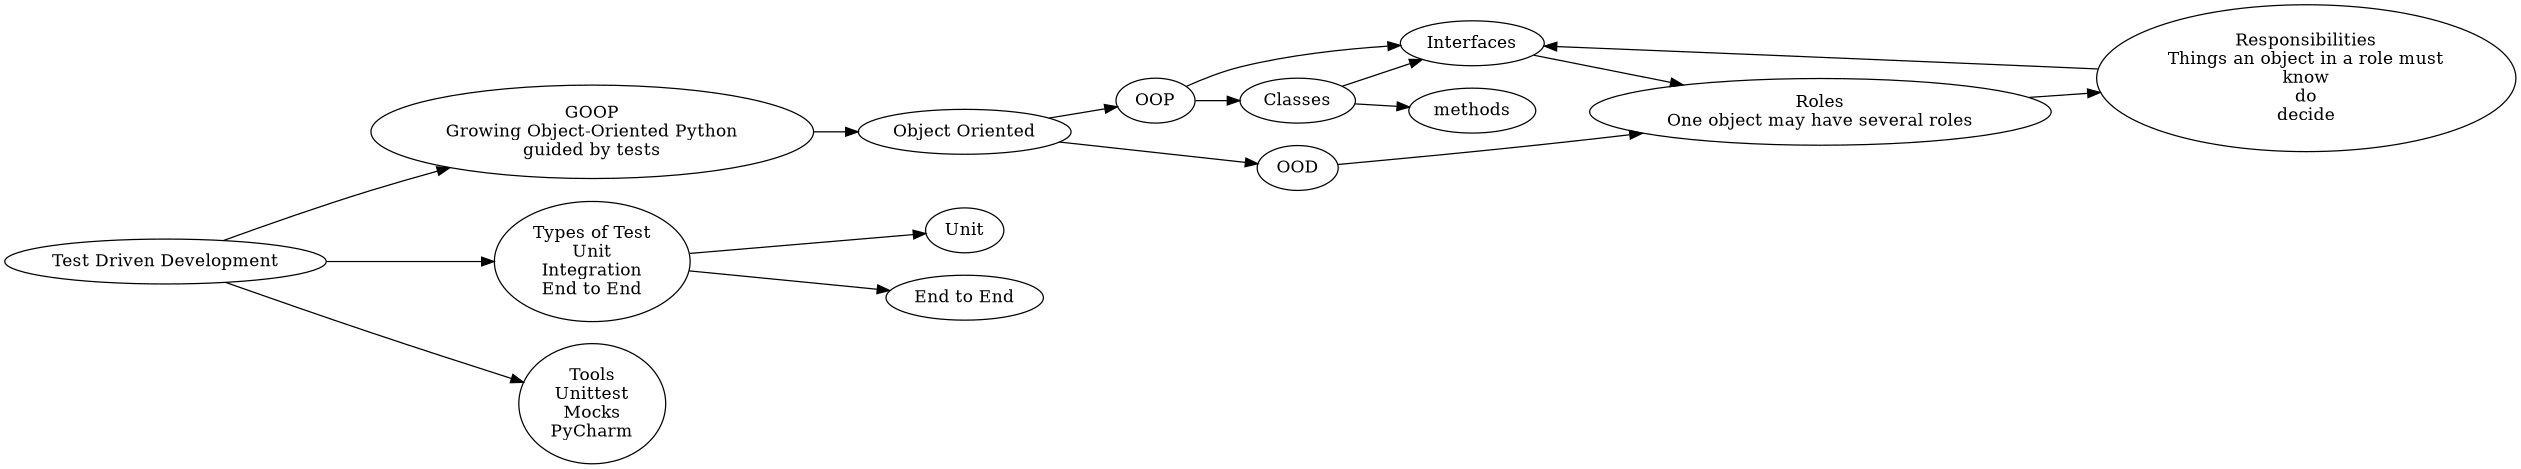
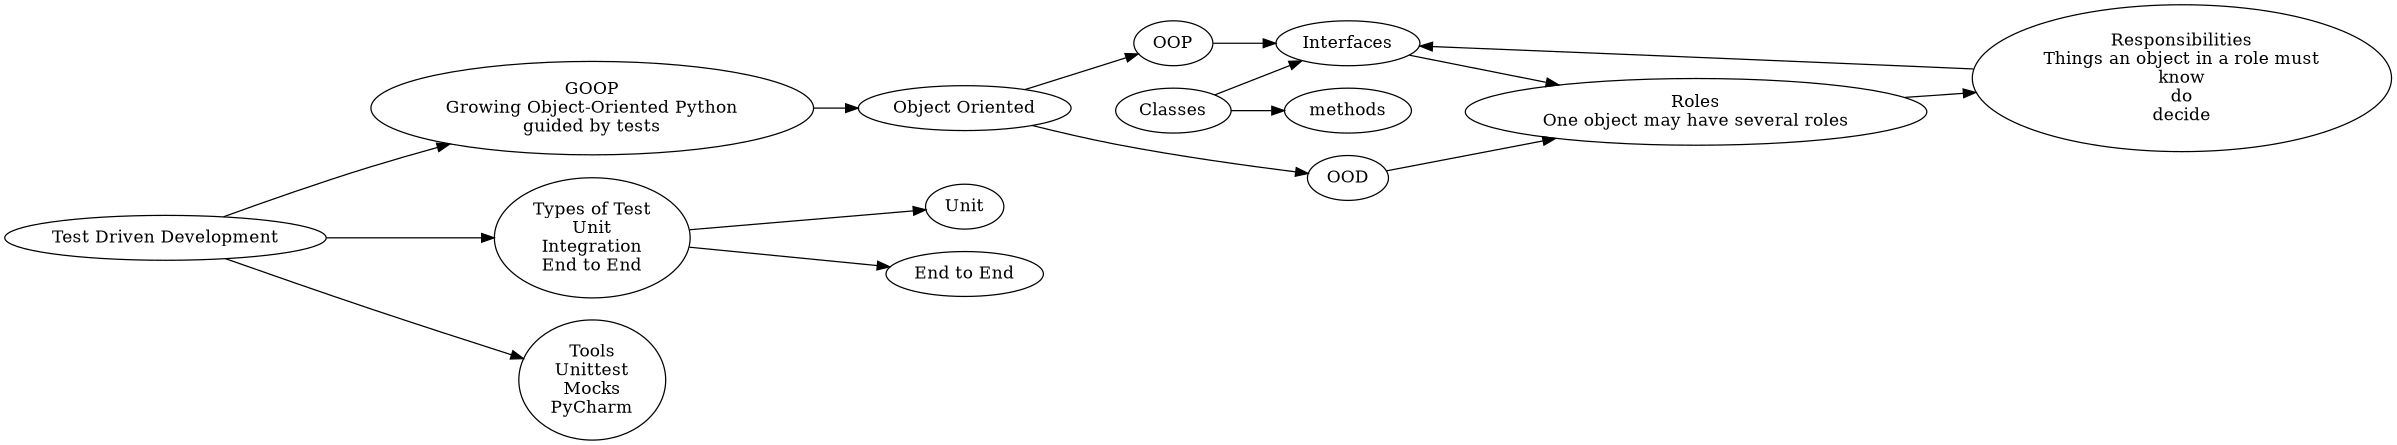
(1211, 101) -> none
